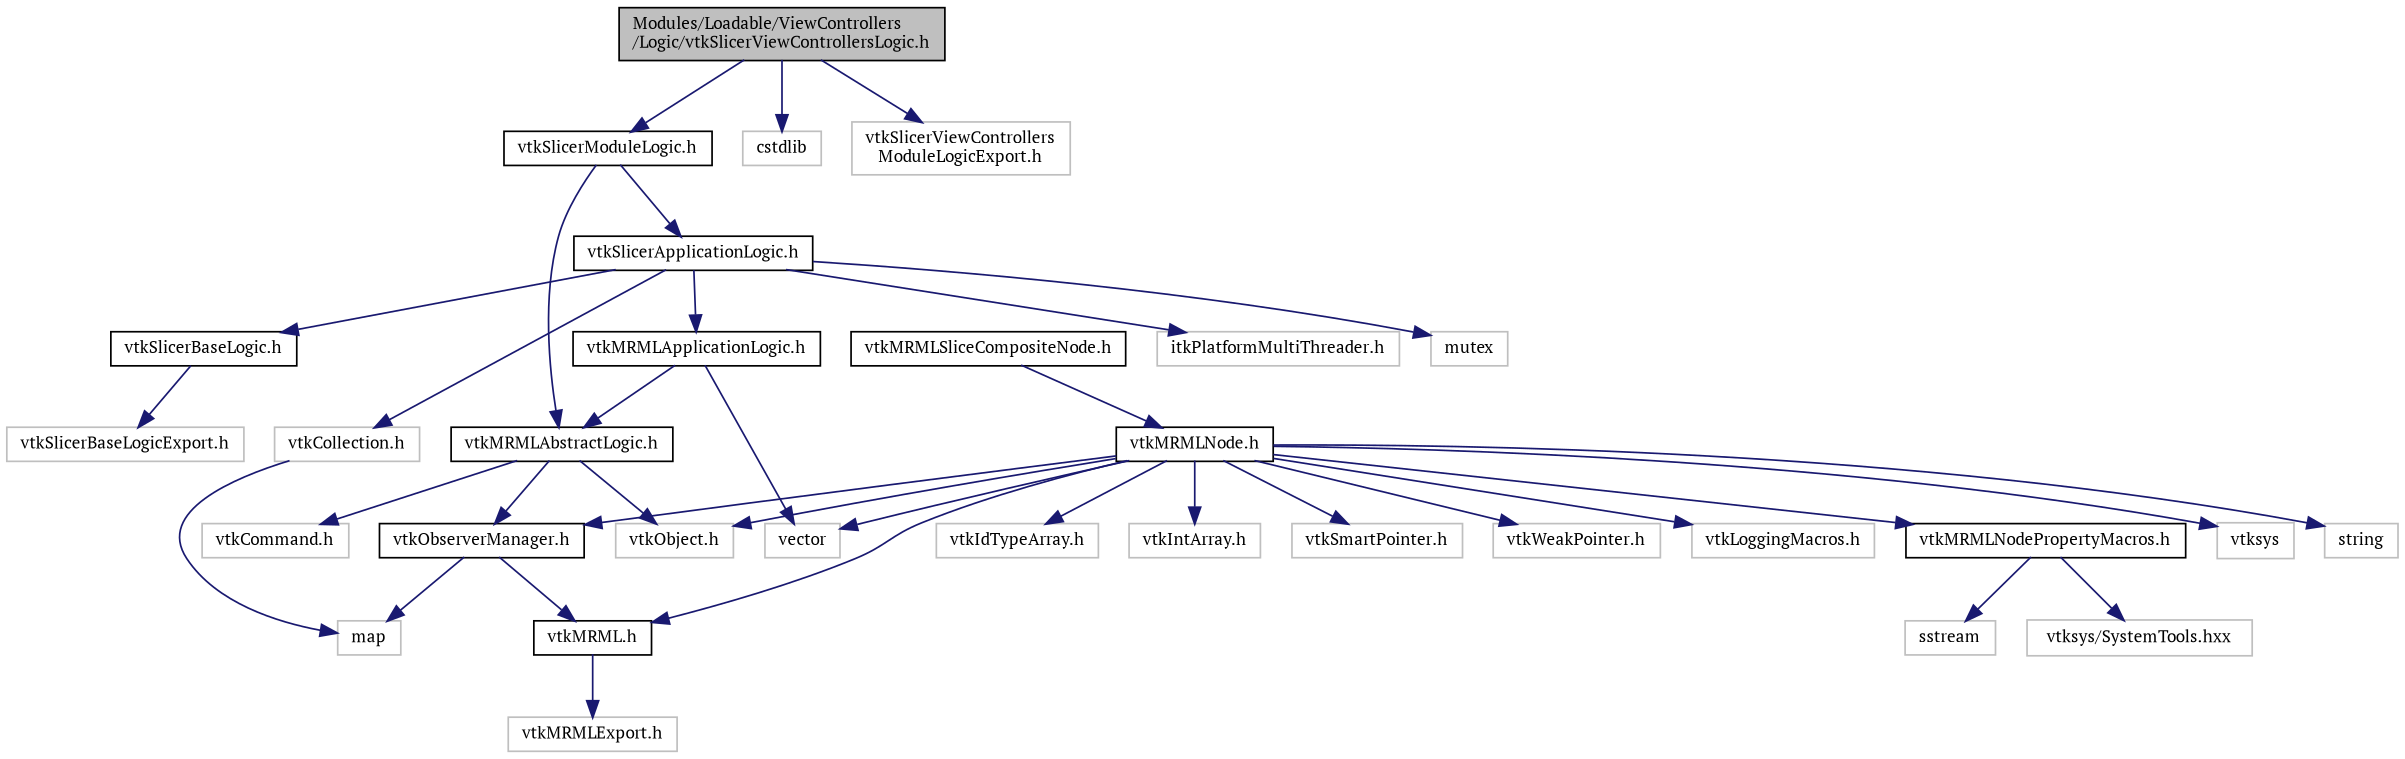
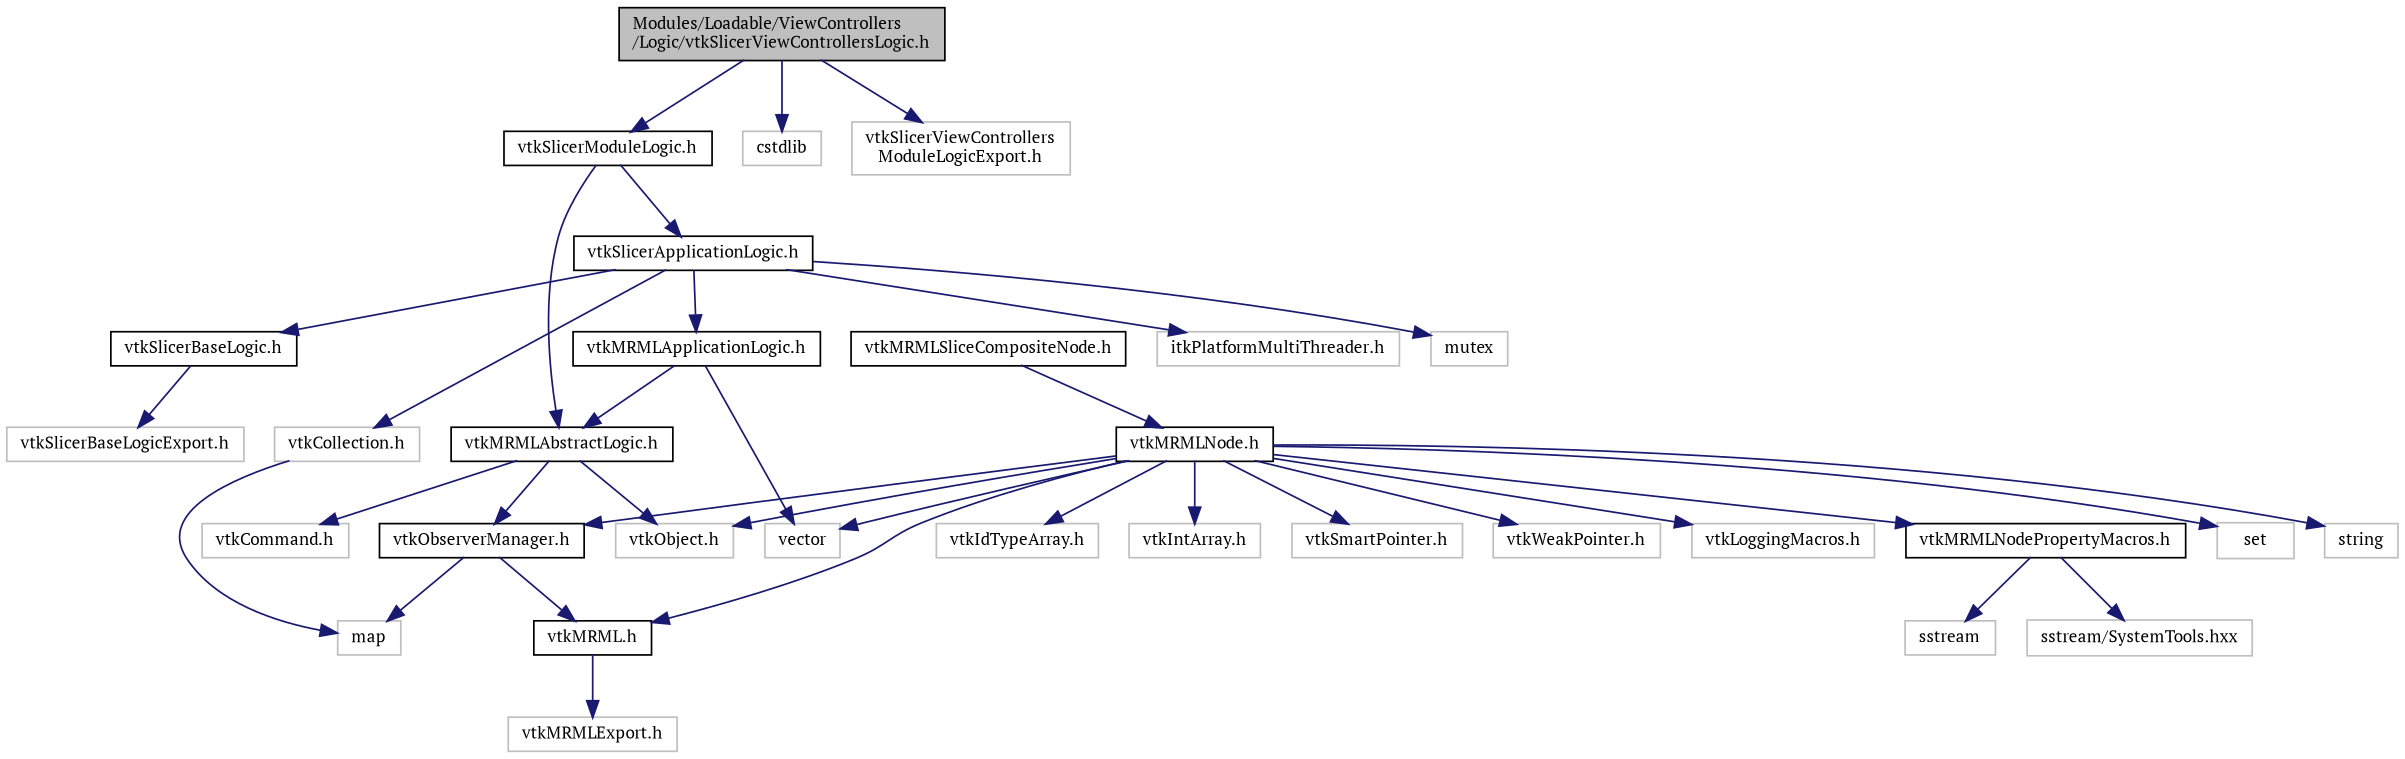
(2256, 541) -> (2256, 541)
(2140, 638) -> (2140, 638)
